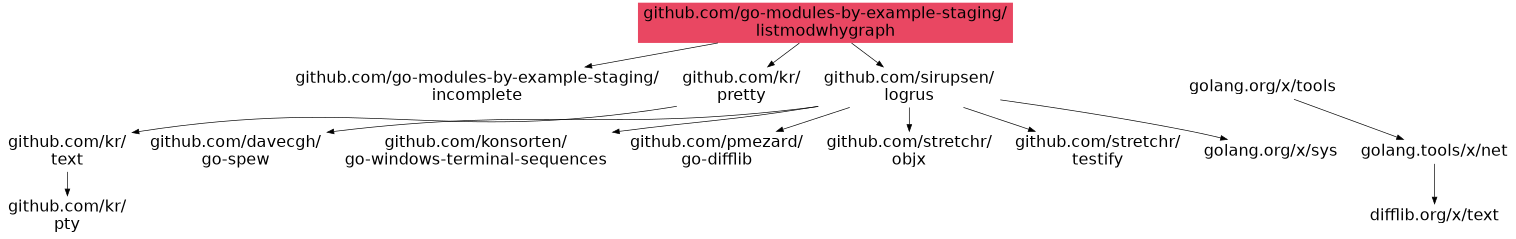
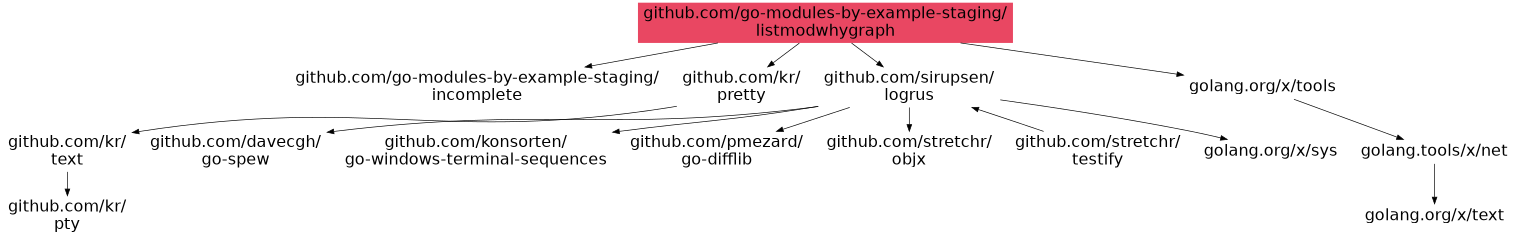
none -> (1069, 59)
(996, 118) -> (1011, 120)
(1435, 216) -> (1435, 216)
